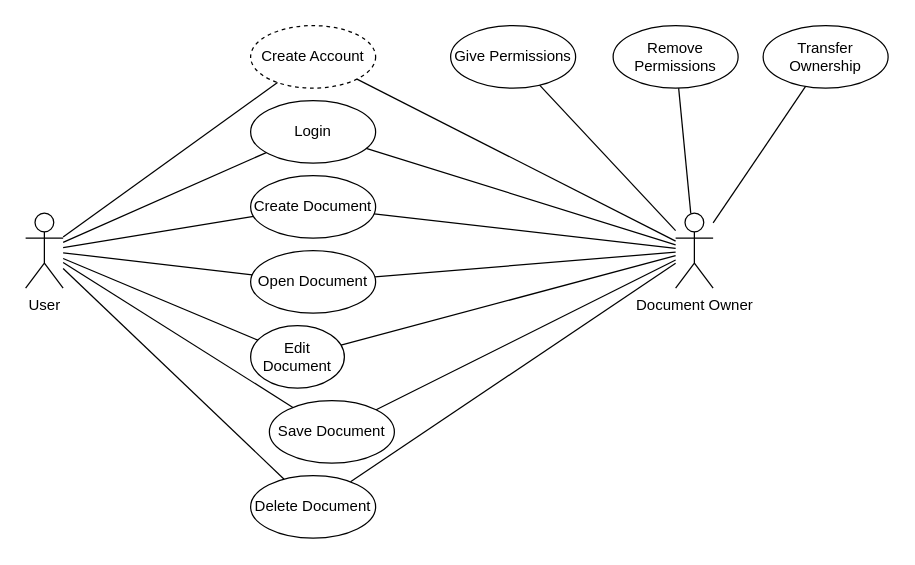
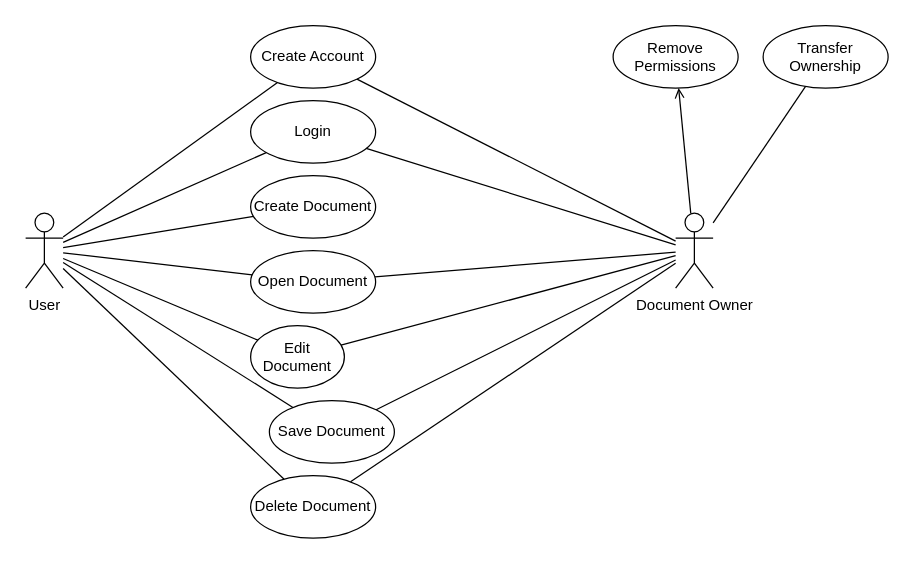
(313, 57) -> (313, 57)
(513, 57) -> none
(679, 94) -> (679, 95)
(608, 158) -> none
(525, 231) -> none
